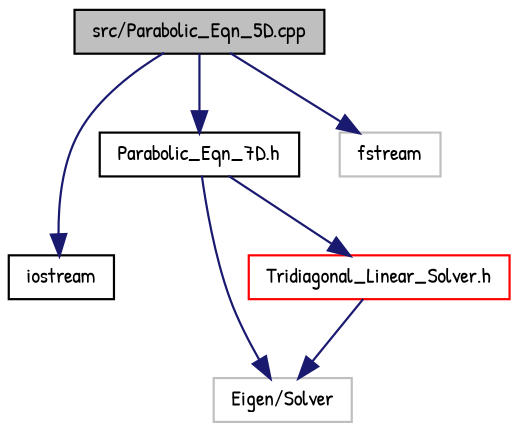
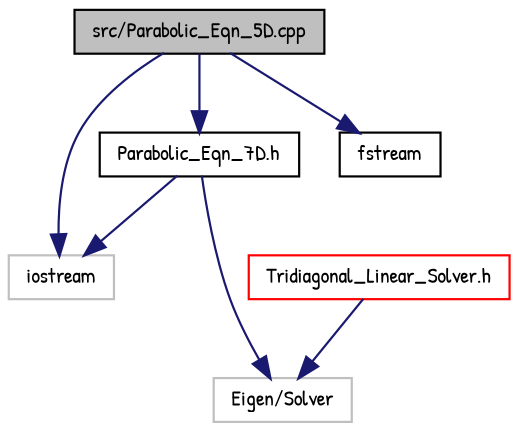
(390, 155) -> (390, 155)
(280, 210) -> (139, 209)
(61, 277) -> (61, 277)
